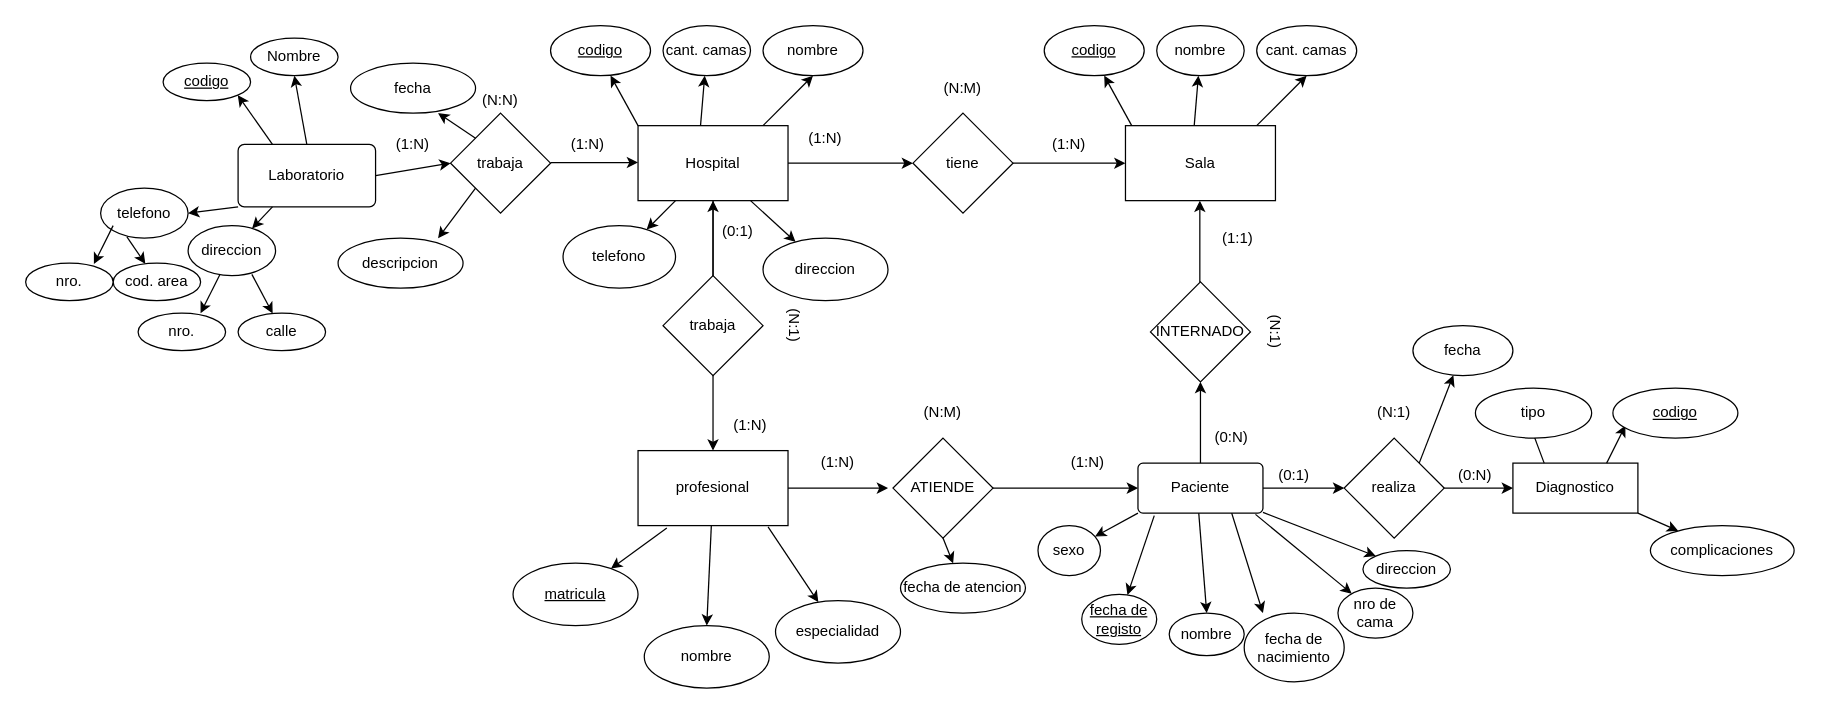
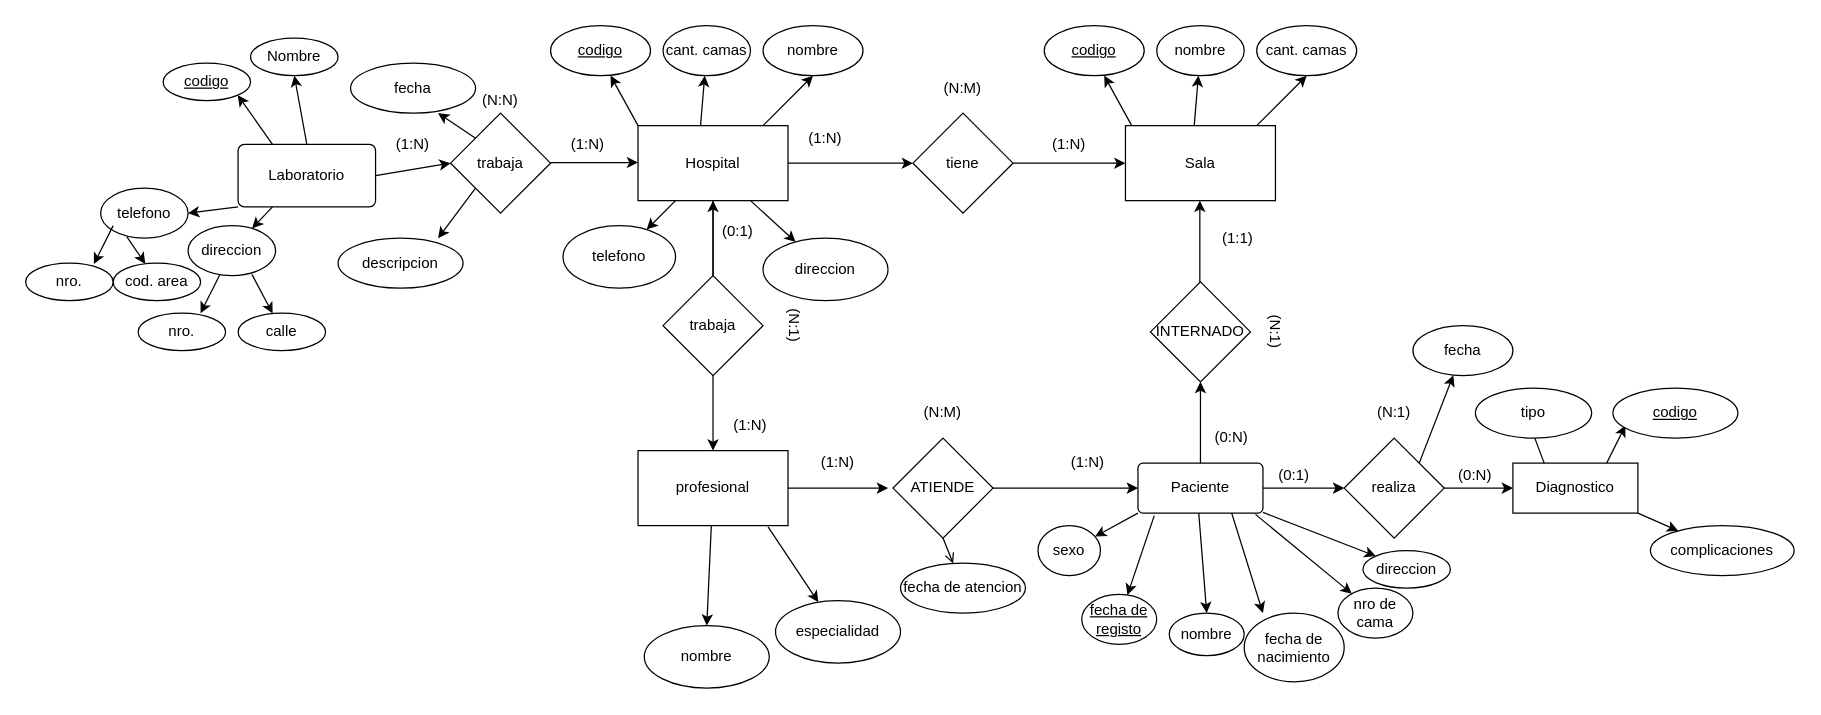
(643, 546) -> none
(950, 554) -> (950, 555)
(576, 594) -> none
